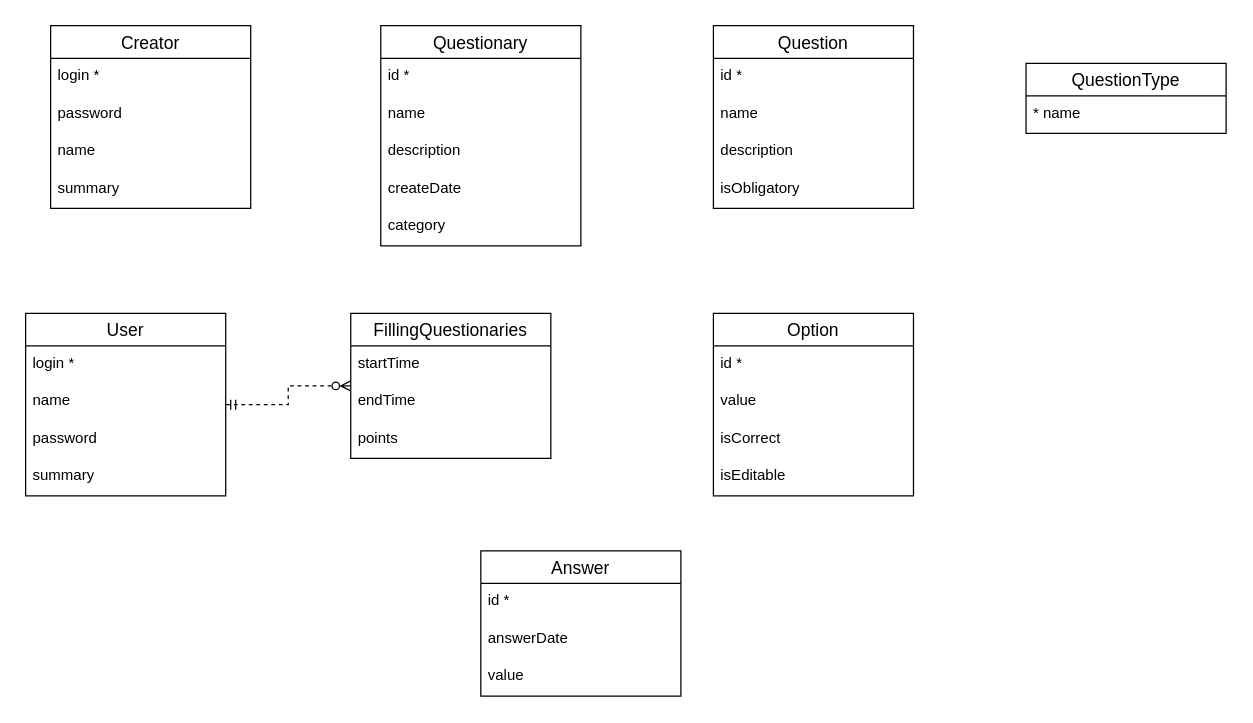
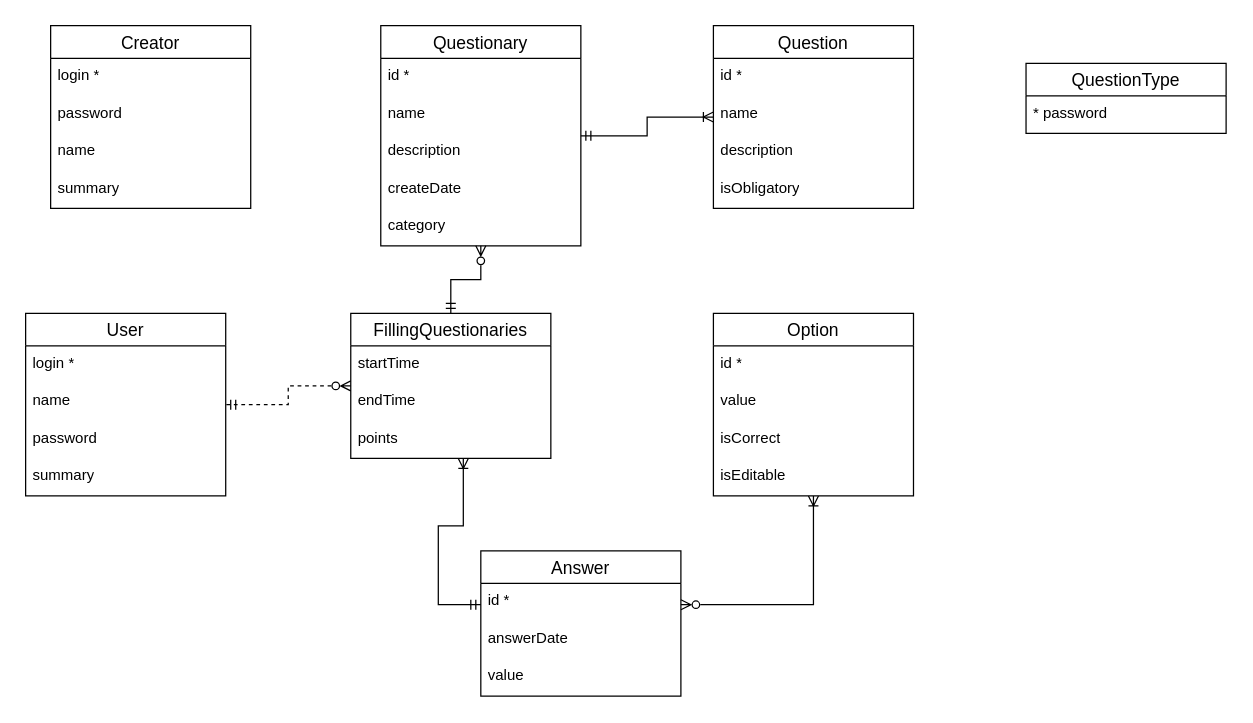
(1056, 113) -> (1073, 113)
none -> (647, 127)
none -> (456, 279)
none -> (438, 540)
none -> (809, 604)
